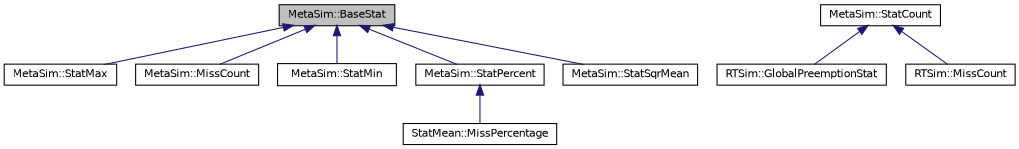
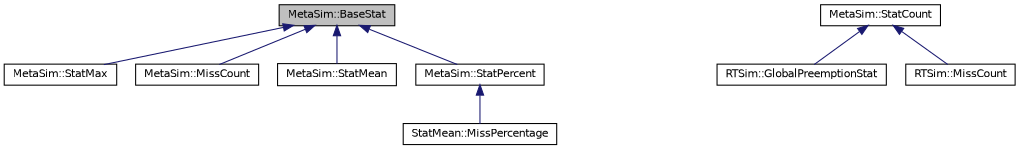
(337, 75) -> (337, 75)
(630, 75) -> none
